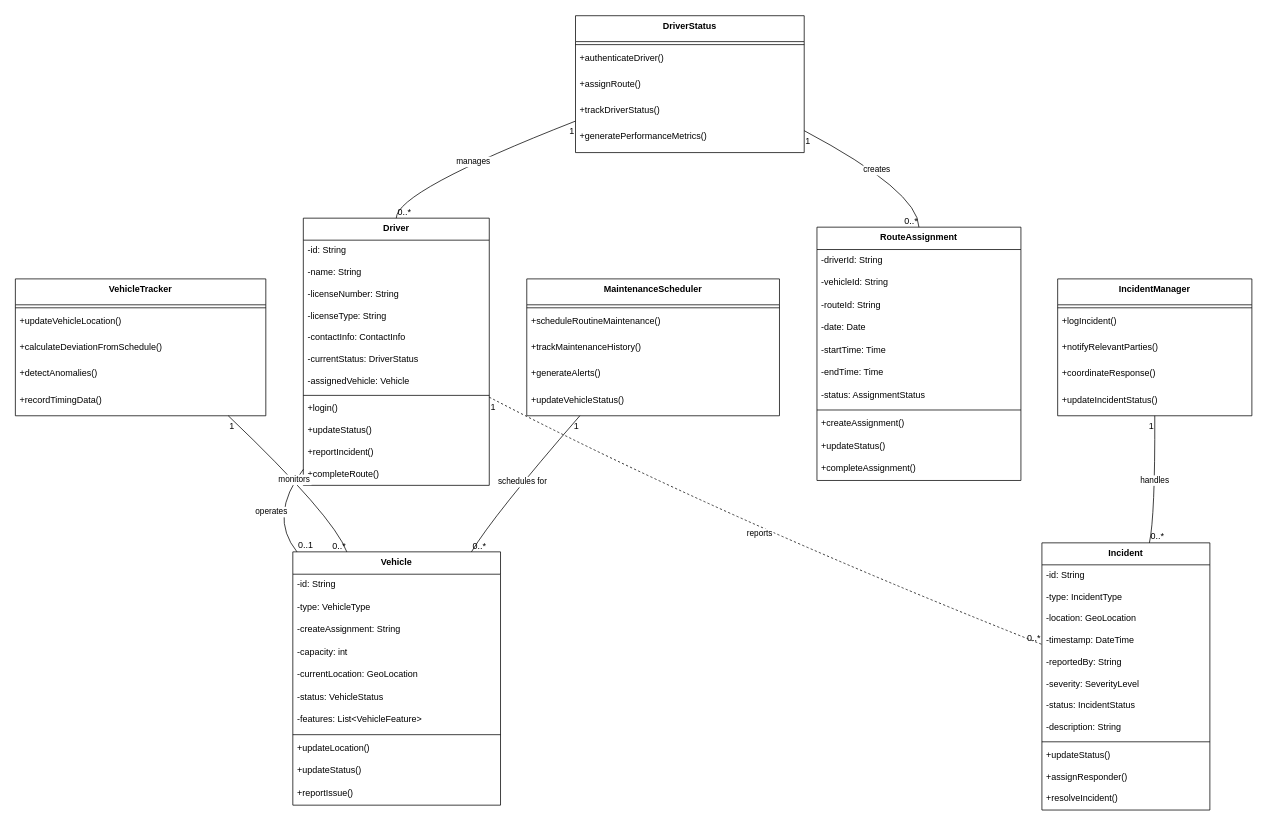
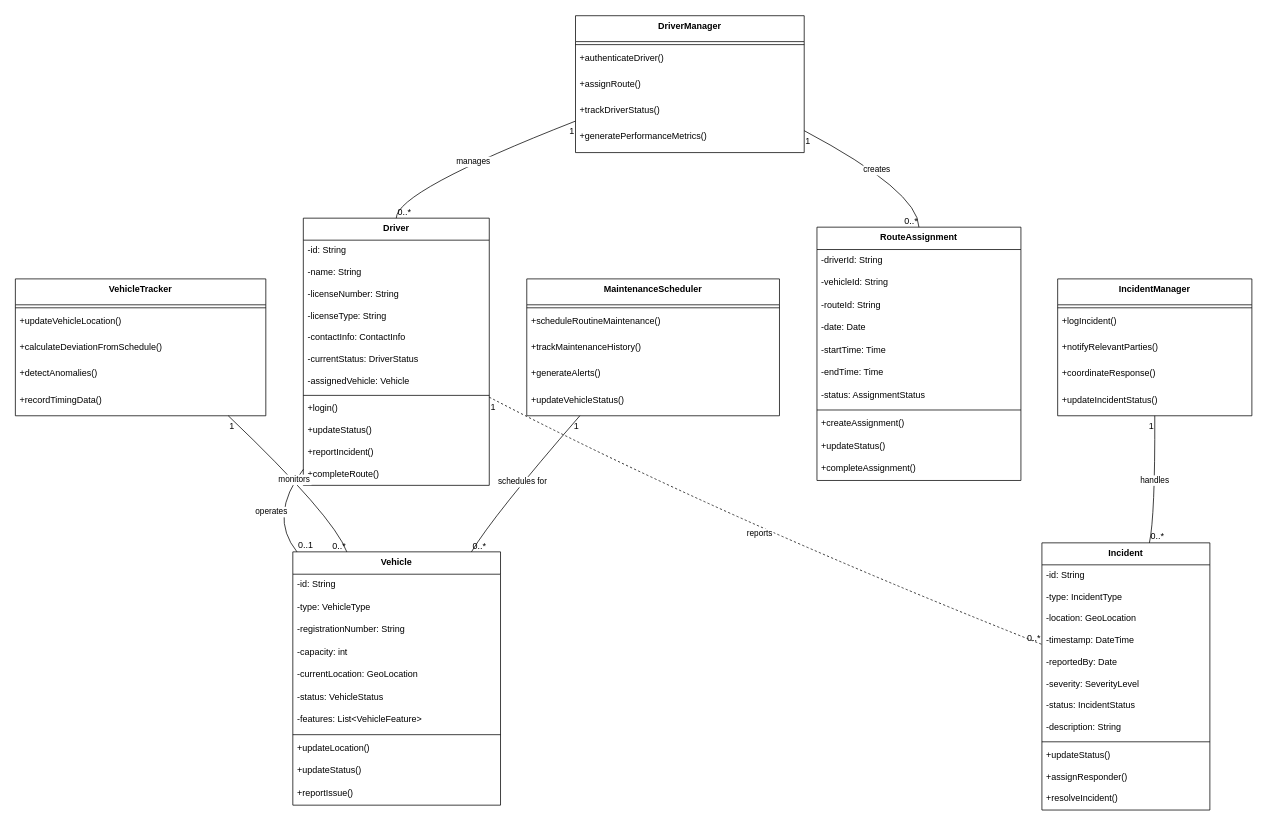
(690, 26) -> (690, 26)
(355, 629) -> (359, 629)
(1091, 662) -> (1087, 662)
